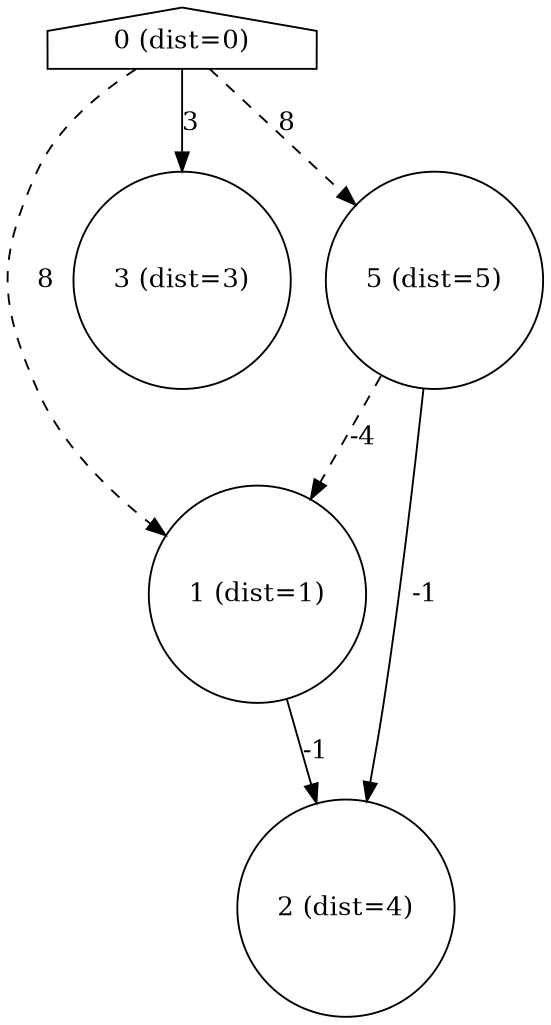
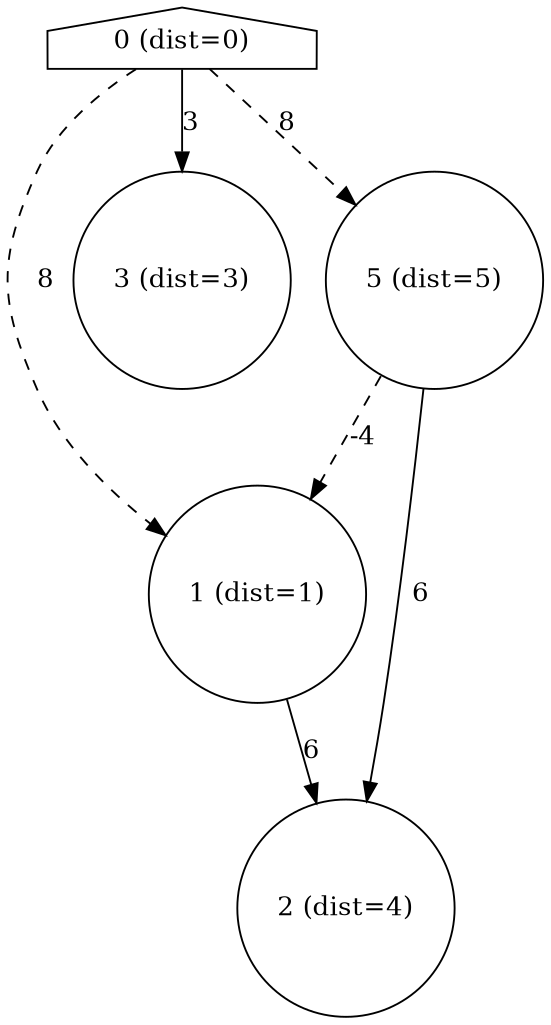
(425, 594) -> (421, 594)
(316, 751) -> (312, 751)
